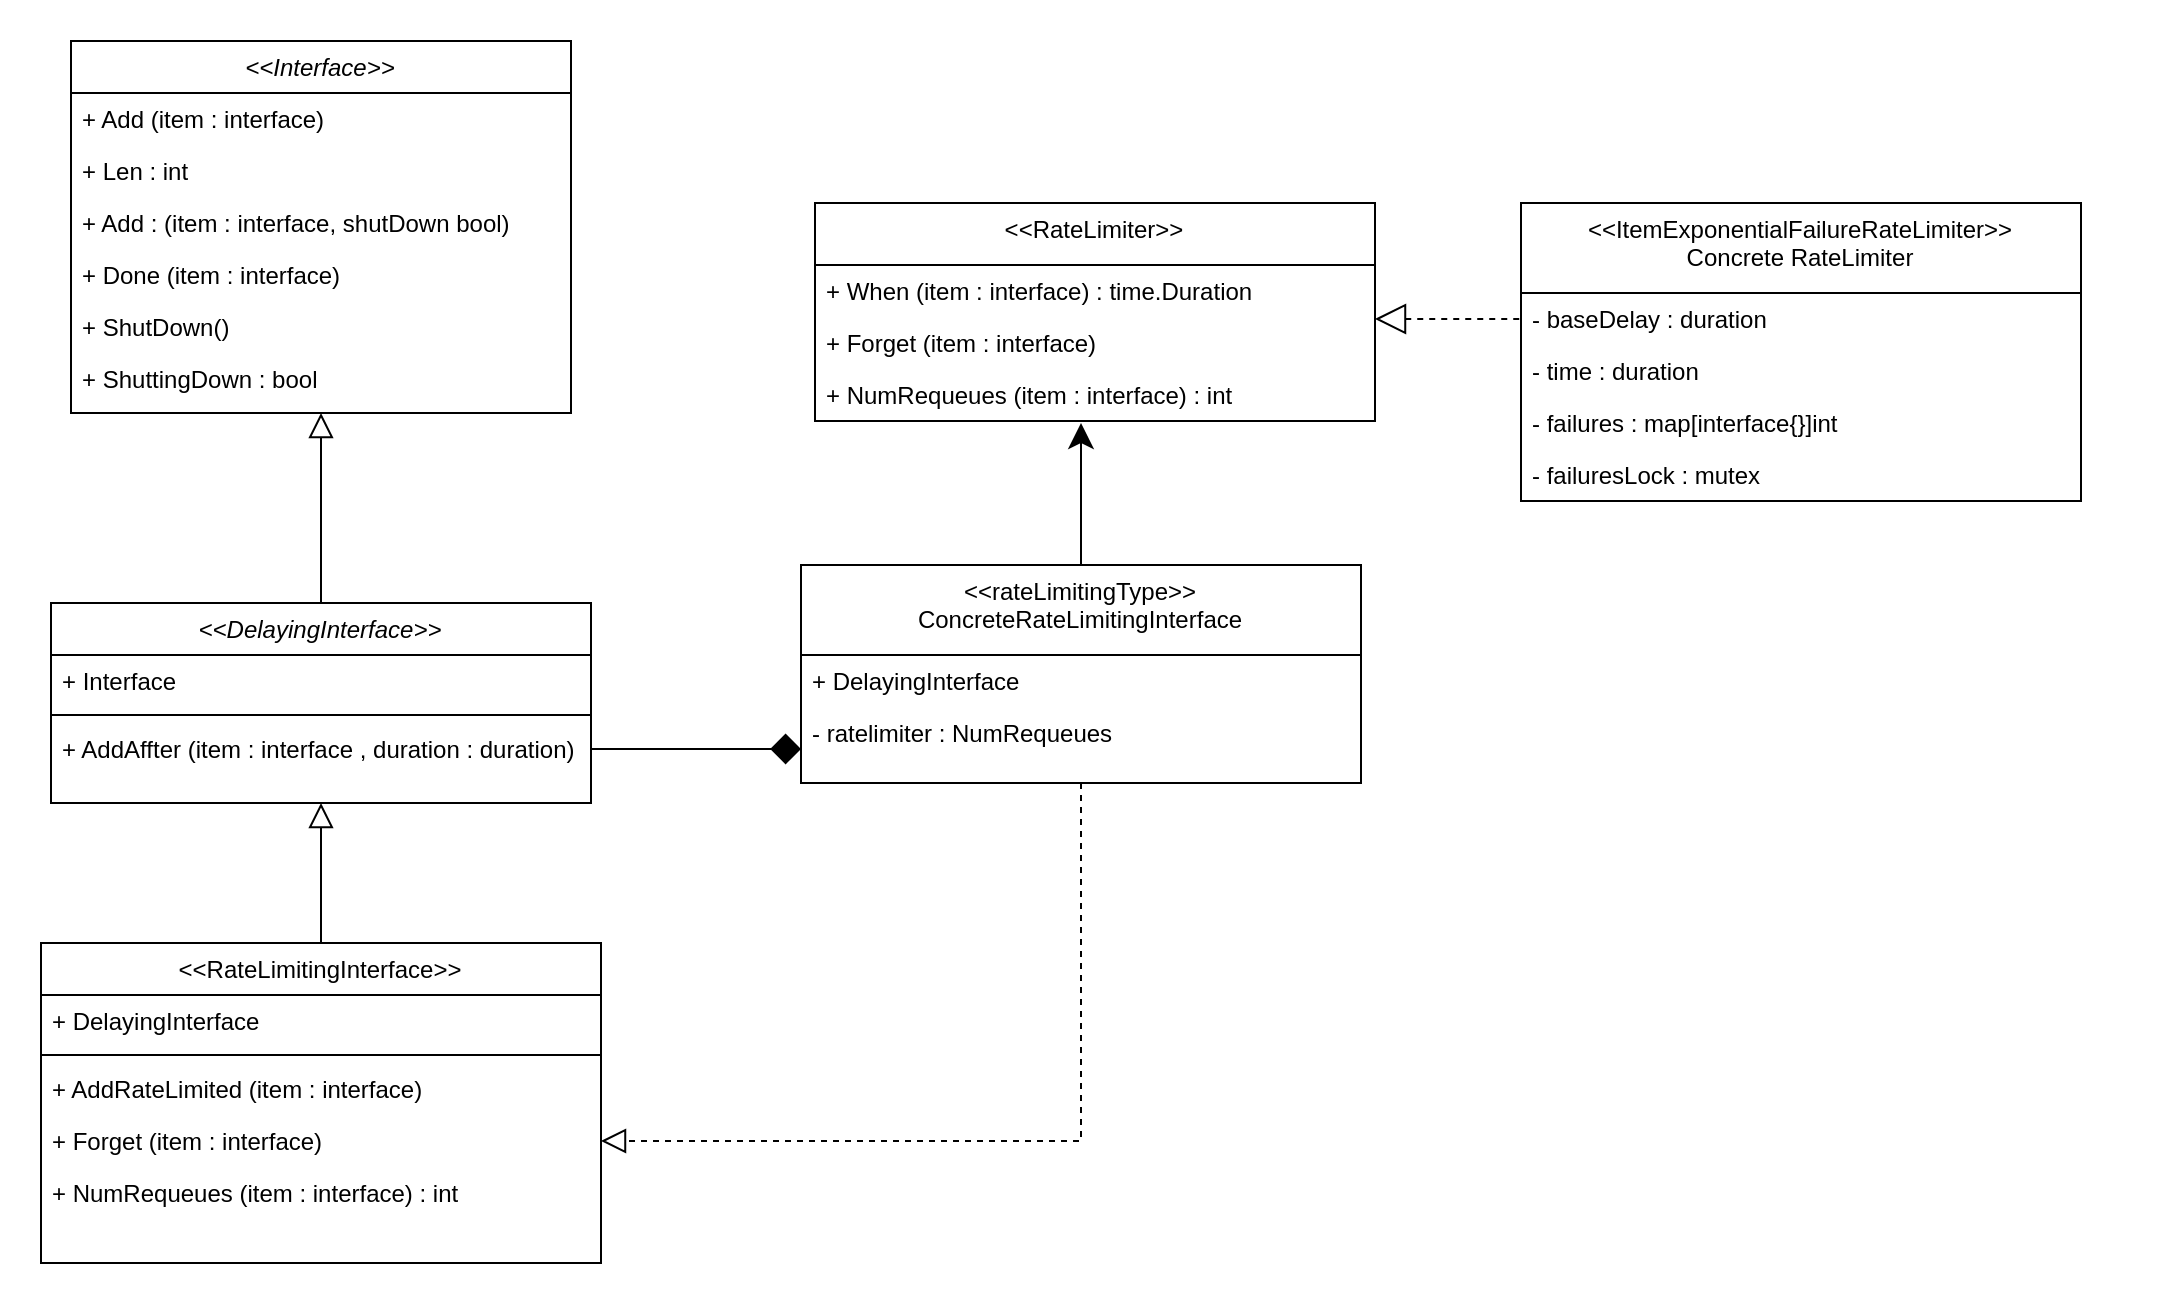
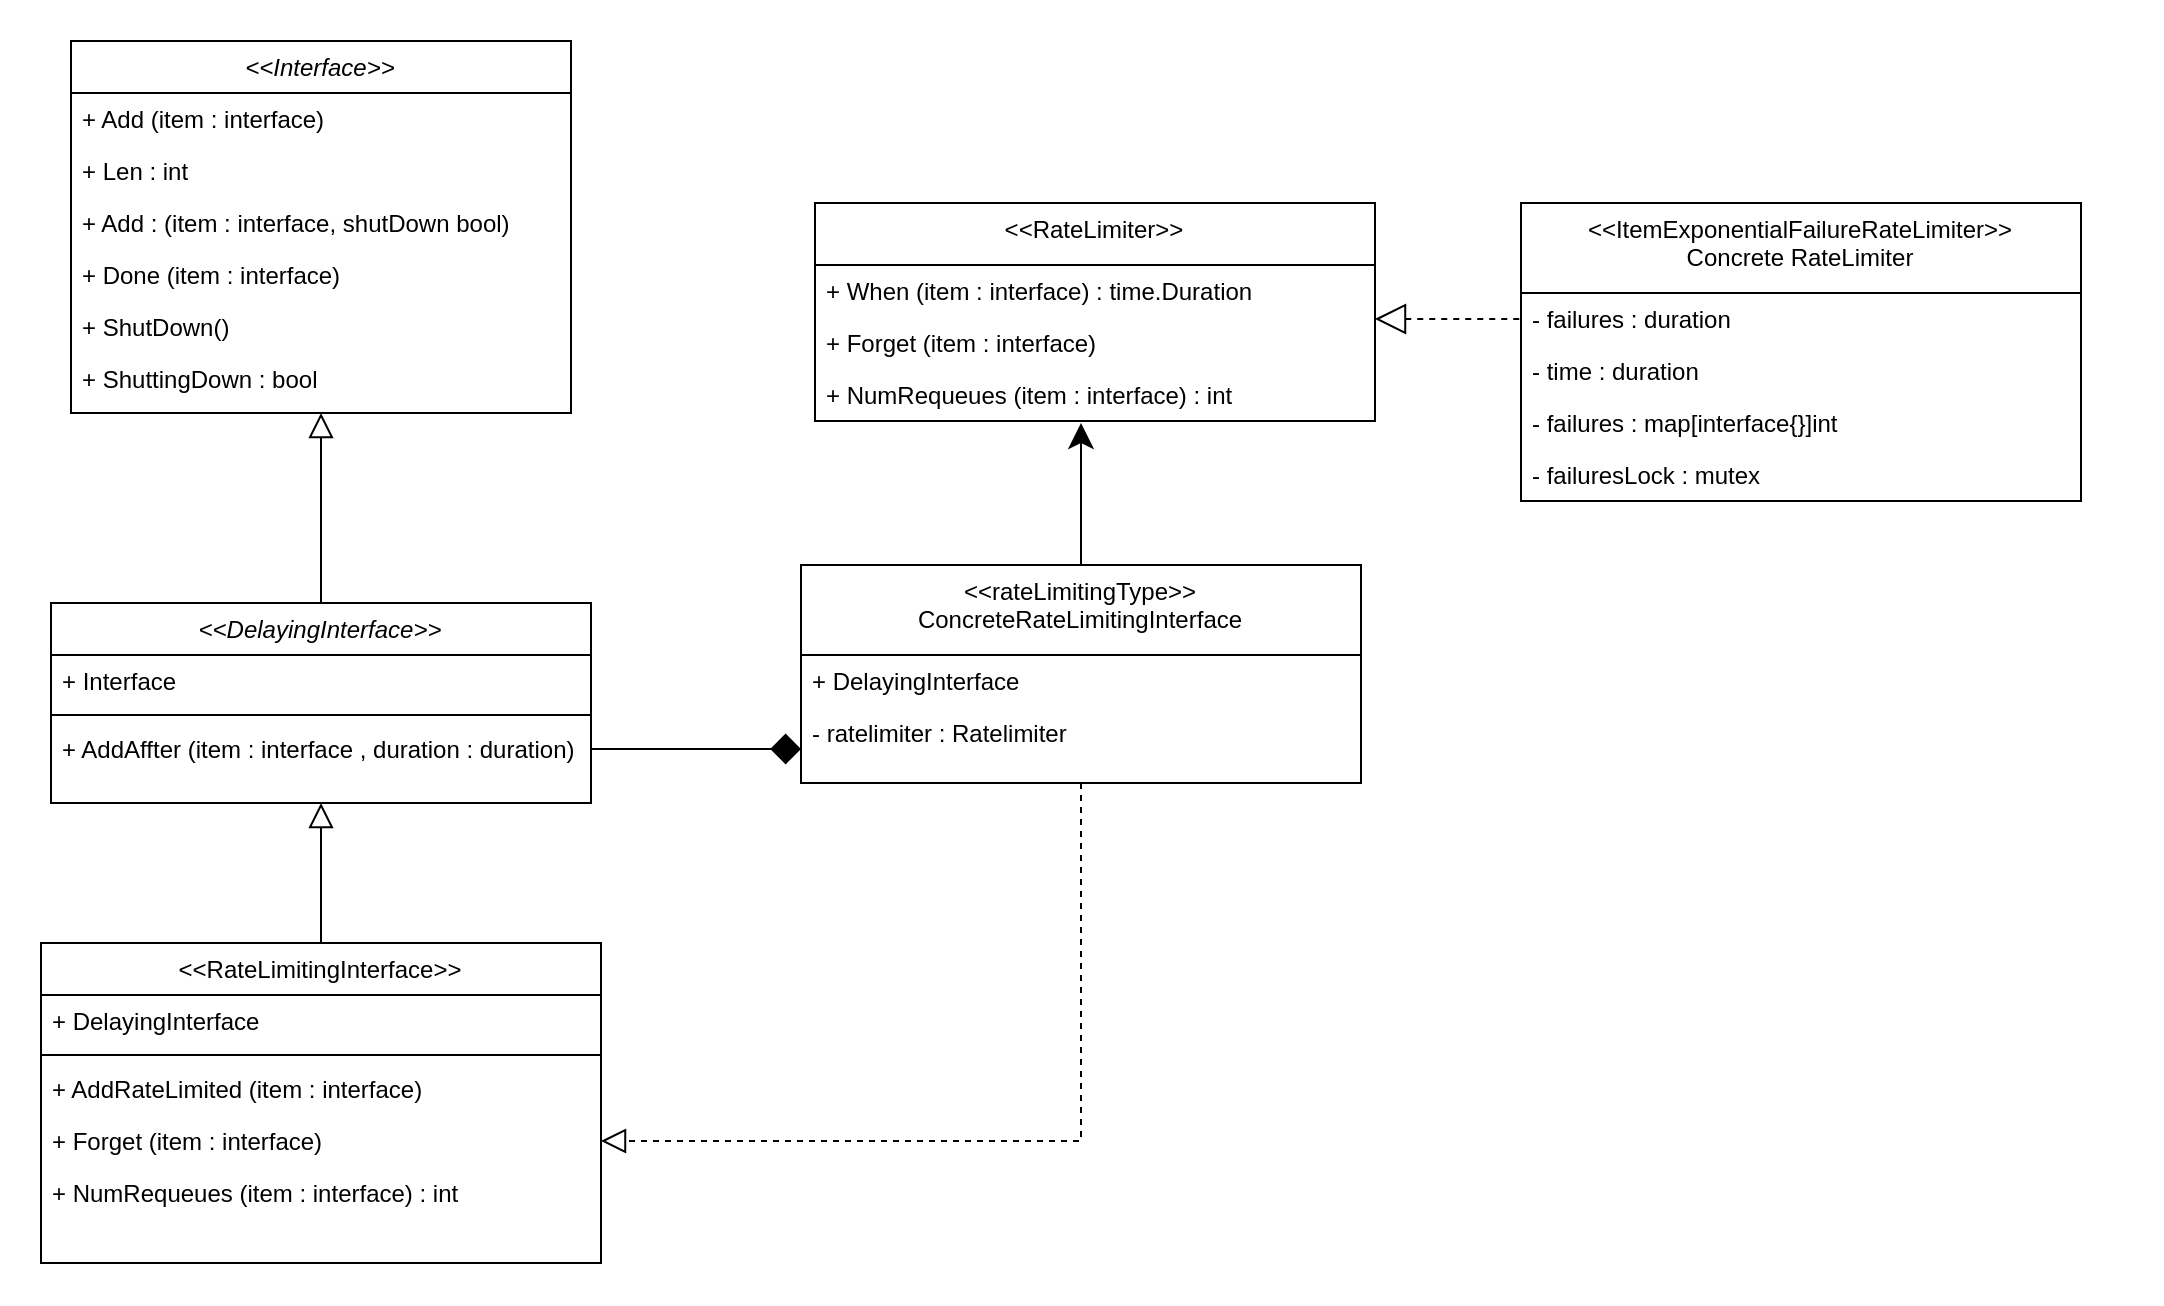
(1661, 320) -> (1651, 320)
(972, 734) -> (962, 734)
